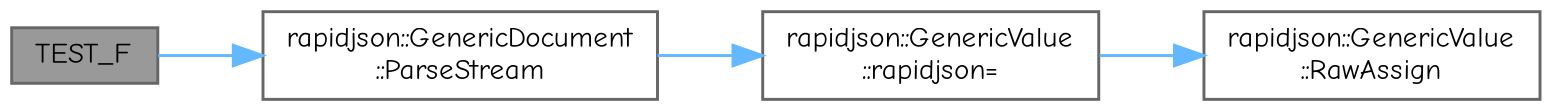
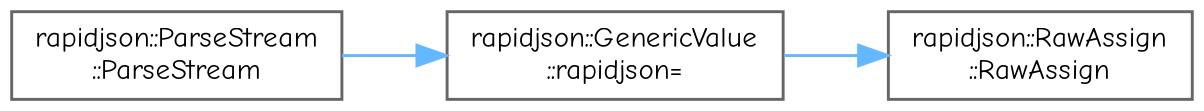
(85, 56) -> none
(460, 56) -> (177, 56)
(1372, 56) -> (1040, 56)
